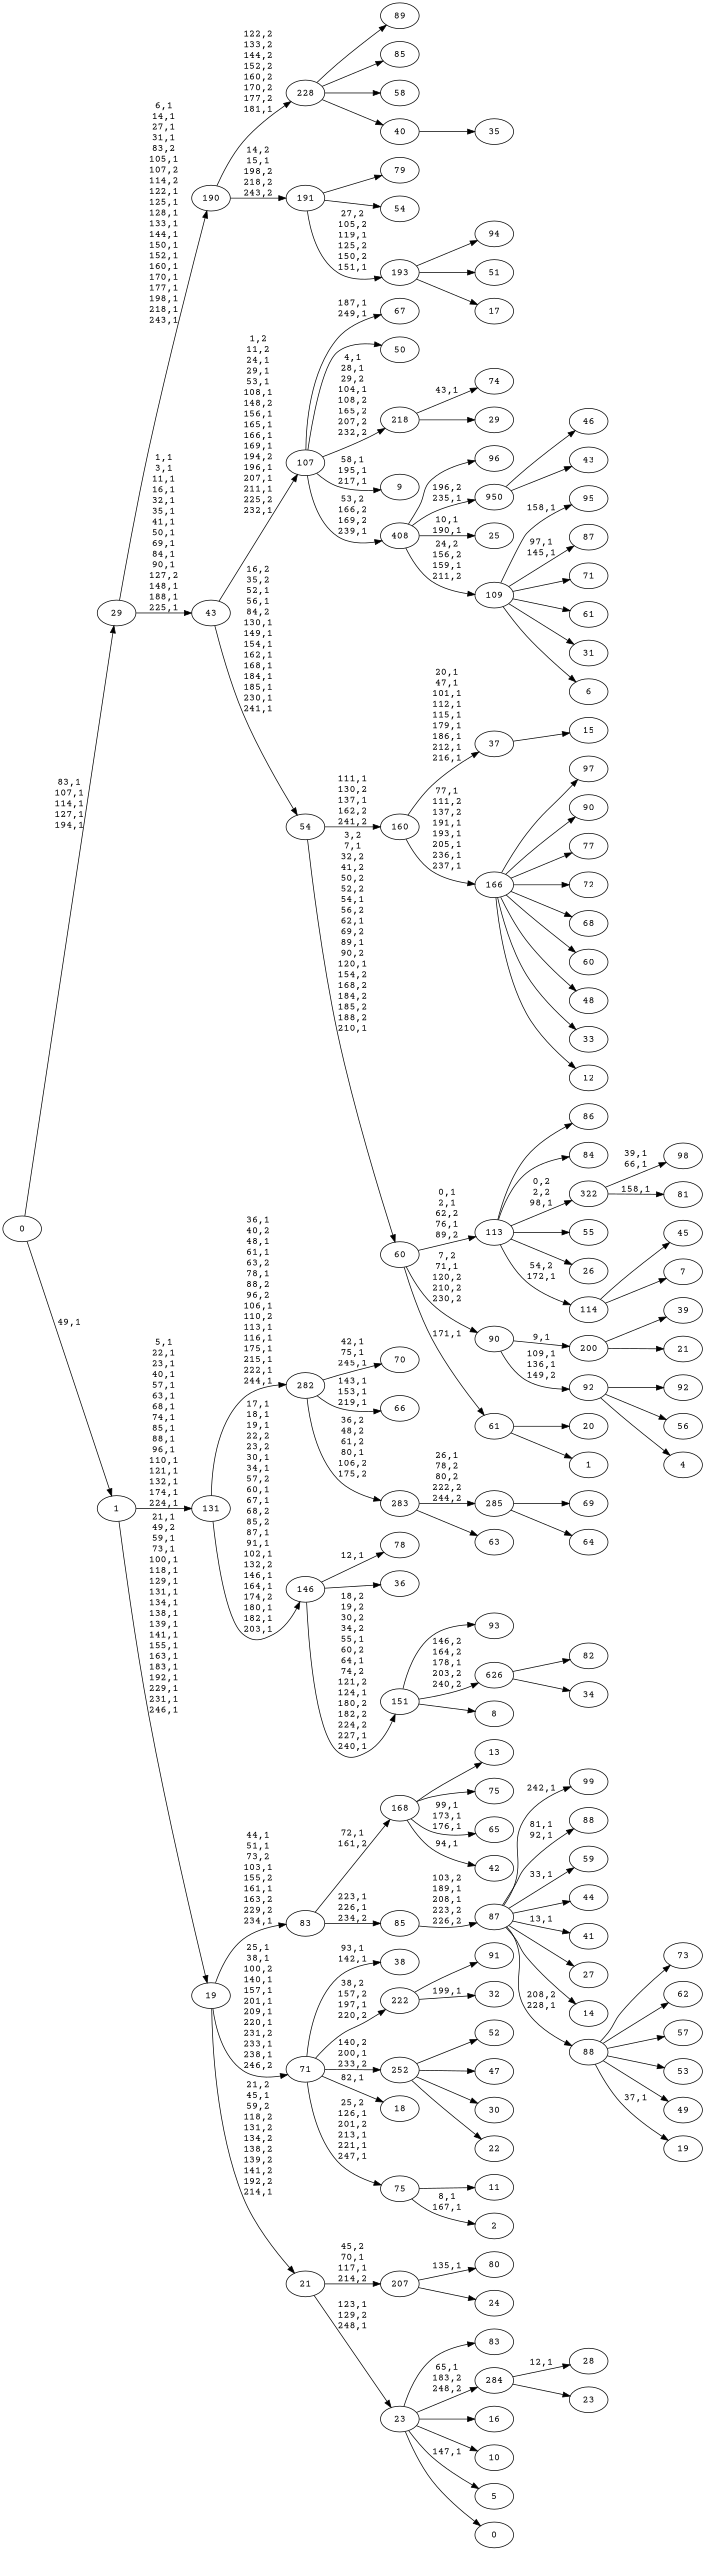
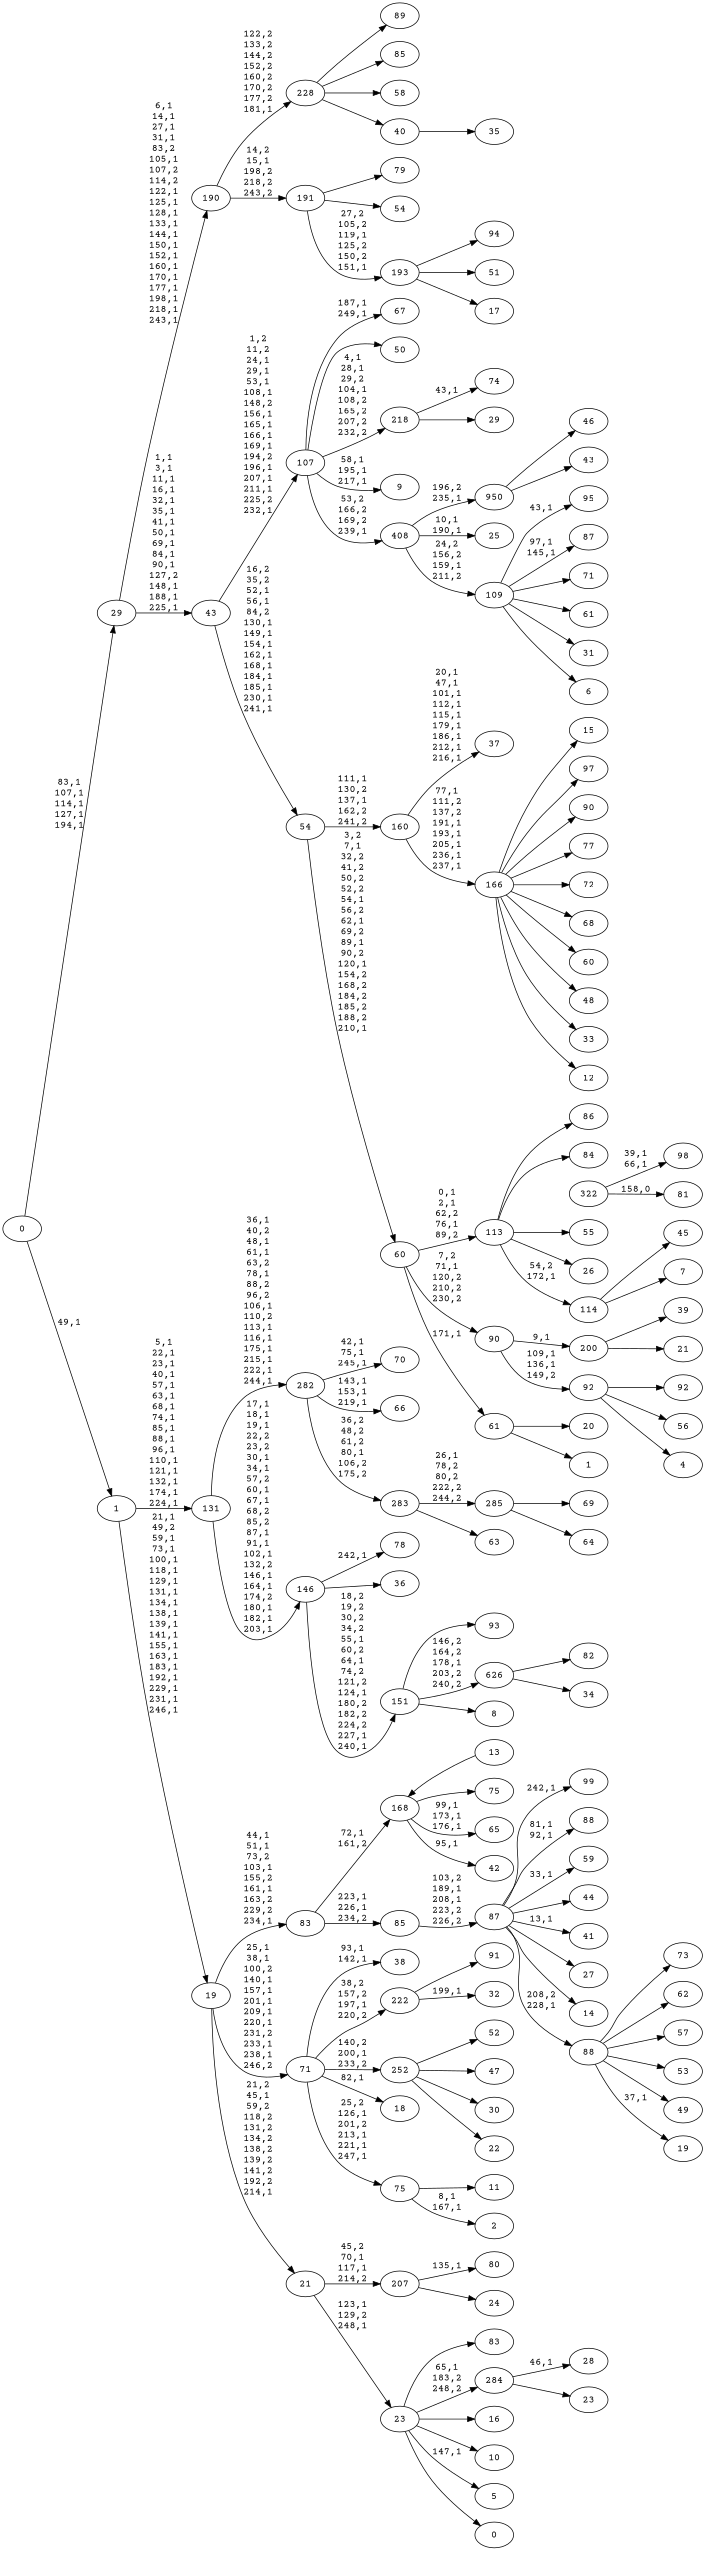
(494, 458) -> none
(541, 507) -> (541, 507)
(538, 738) -> (528, 805)
(636, 1189) -> (636, 1189)
(538, 1215) -> none
(353, 1555) -> (353, 1555)
(445, 1783) -> (443, 1771)
(447, 1844) -> (447, 1844)
(541, 2362) -> (541, 2362)
